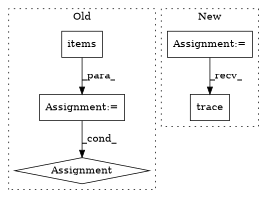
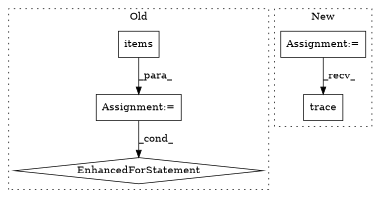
(82, 171) -> (139, 171)
